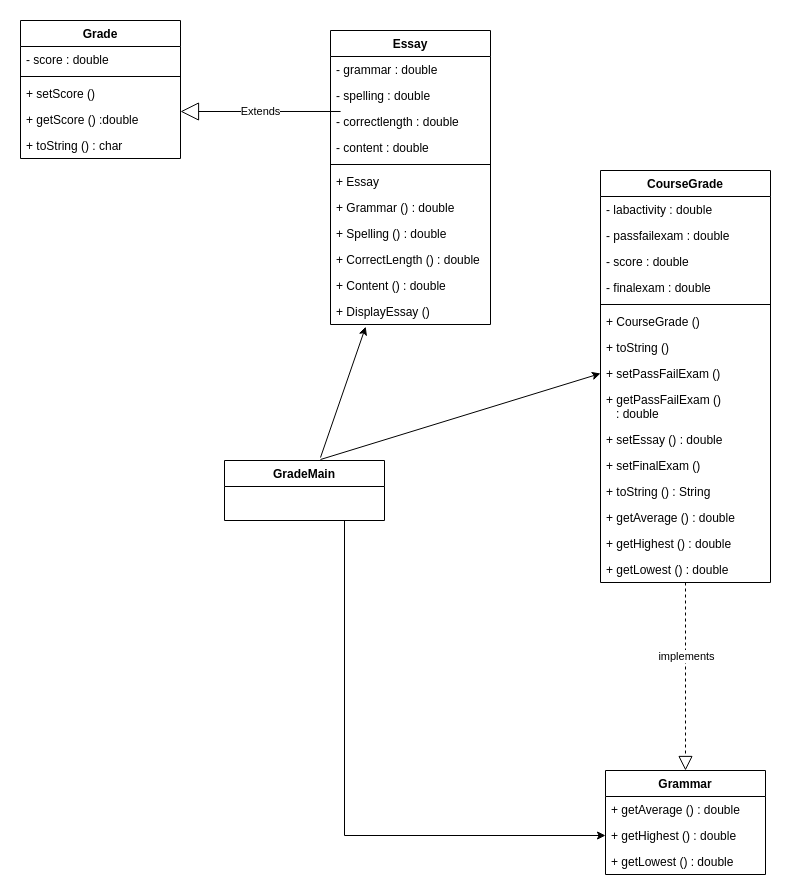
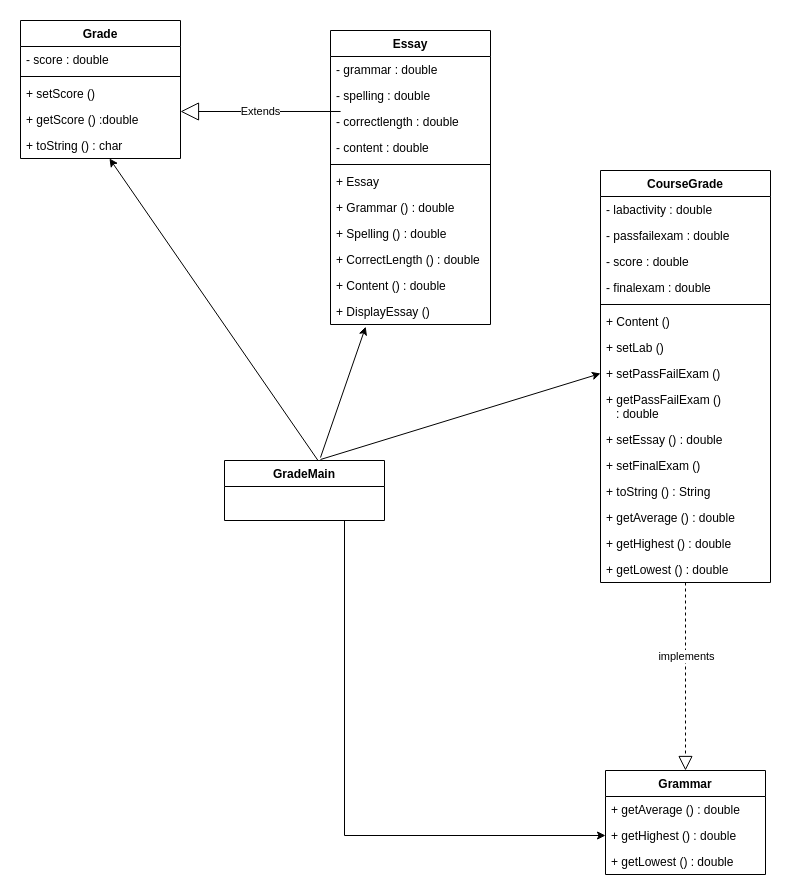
none -> (216, 313)
(658, 322) -> (645, 322)
(647, 348) -> (641, 348)
